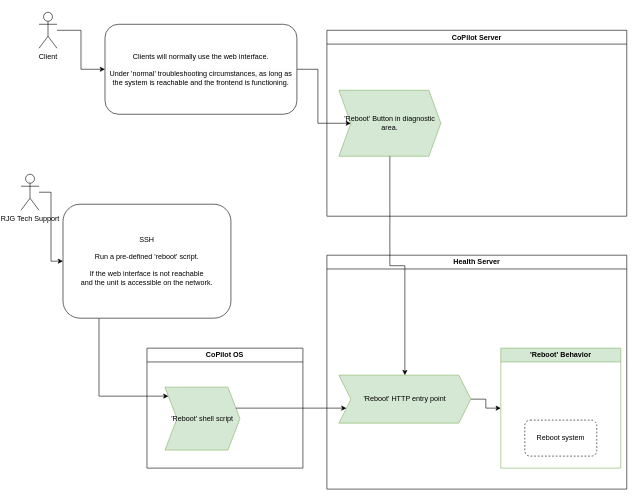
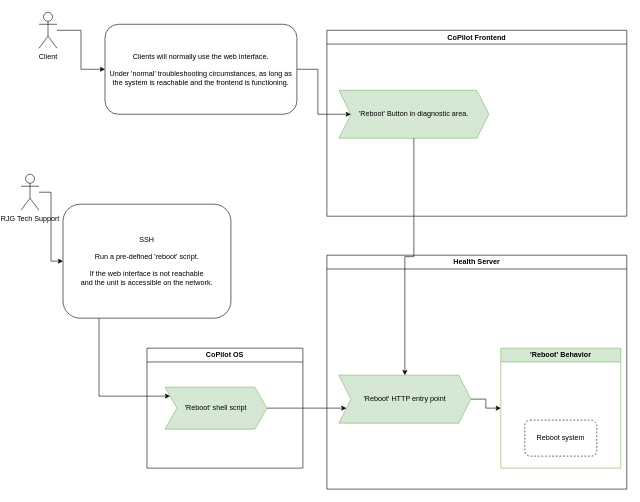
(477, 38) -> (477, 38)
(390, 123) -> (414, 114)
(202, 419) -> (216, 408)
